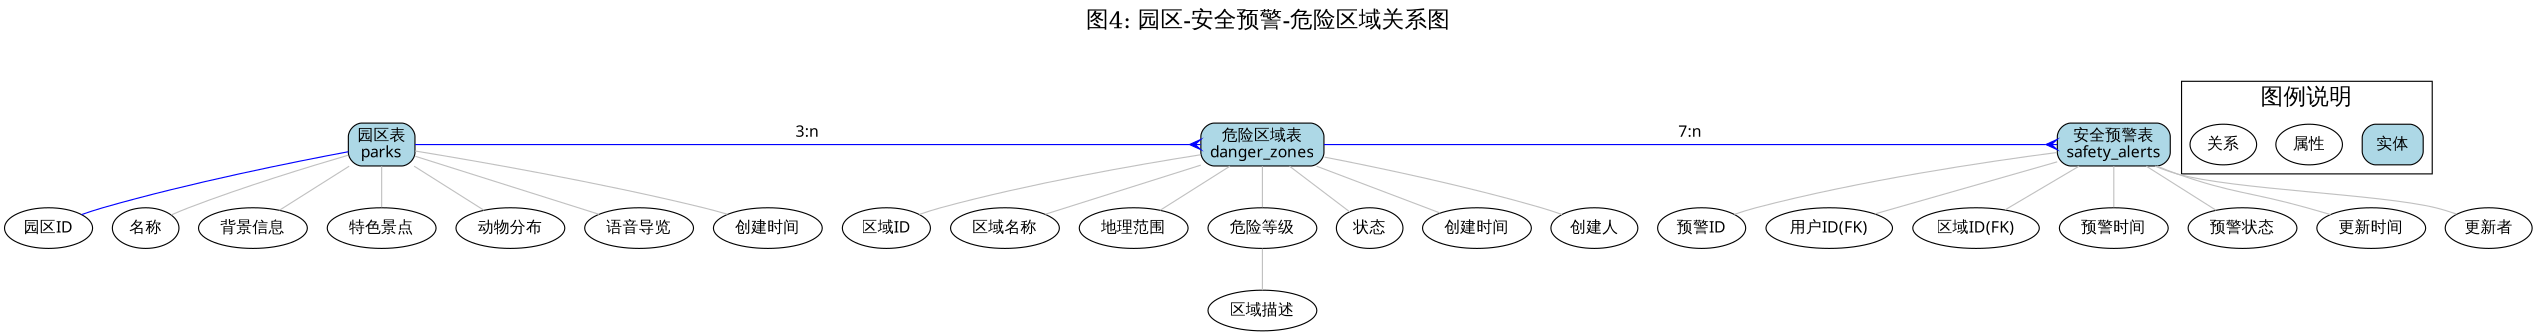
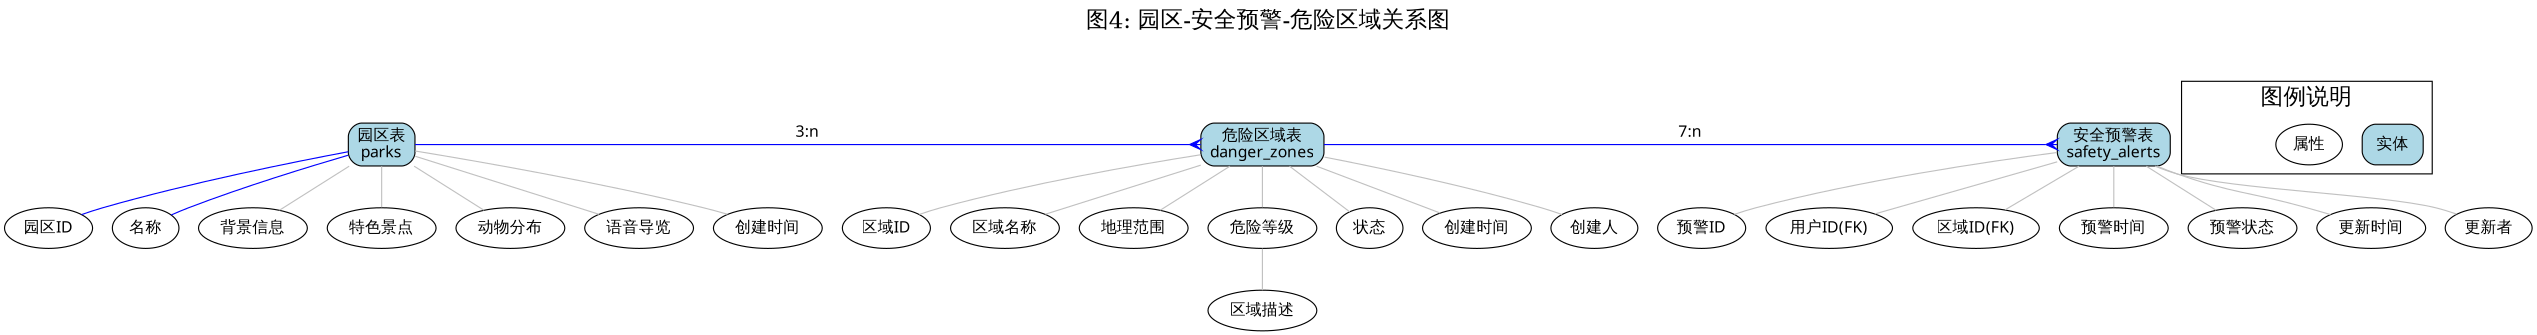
(2223, 145) -> none
(259, 183) -> (259, 183)
